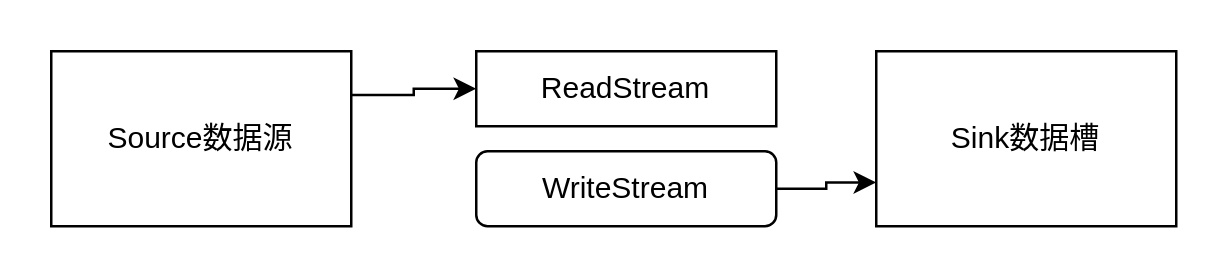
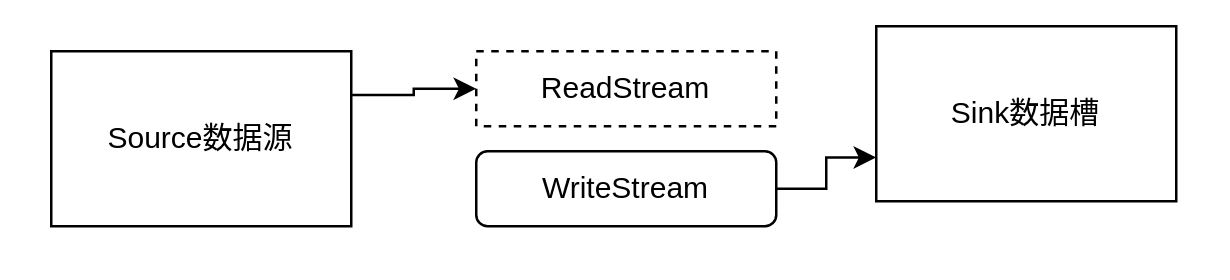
(626, 89) -> (626, 89)
(1026, 139) -> (1026, 114)
